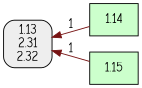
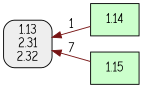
(71, 49) -> (71, 49)
